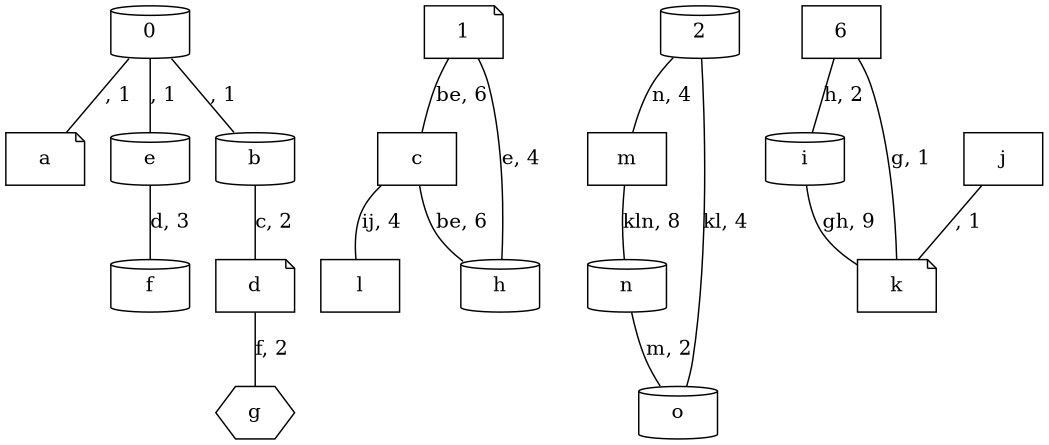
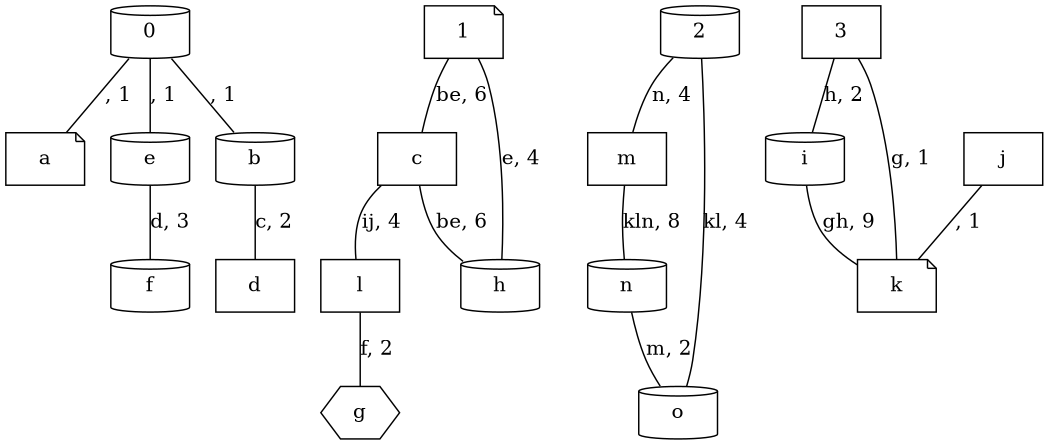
(841, 32) -> (841, 32)
(255, 286) -> (255, 286)
(255, 349) -> (360, 349)
